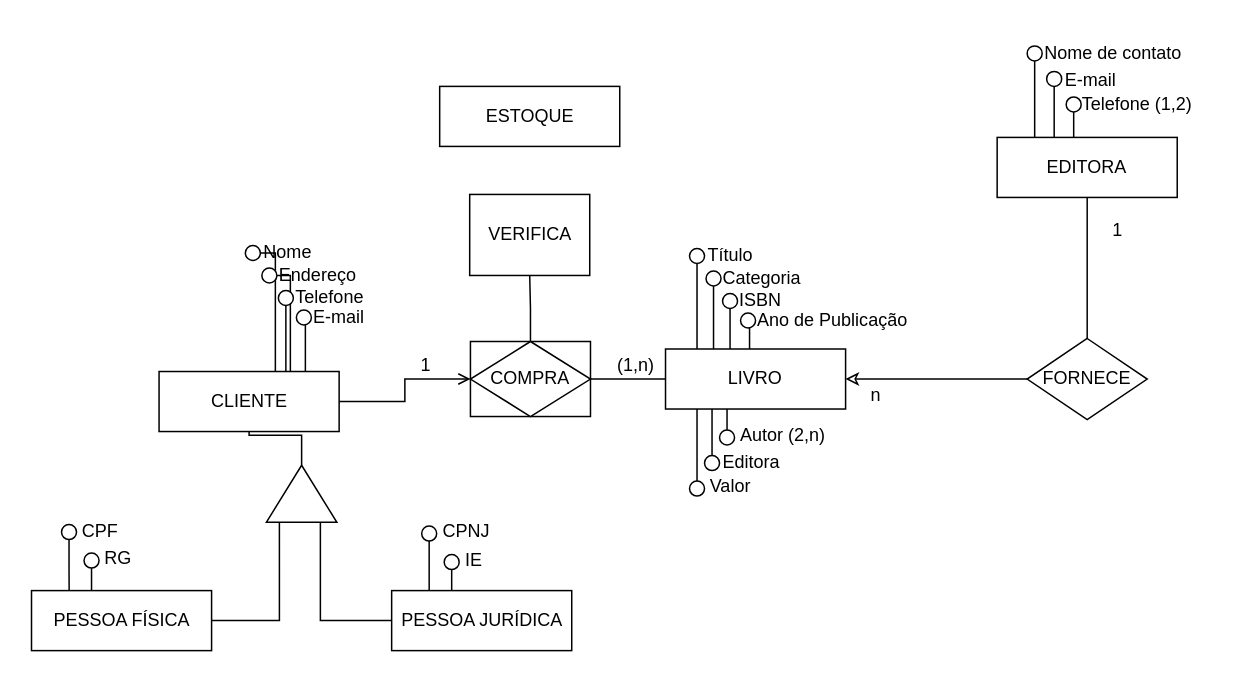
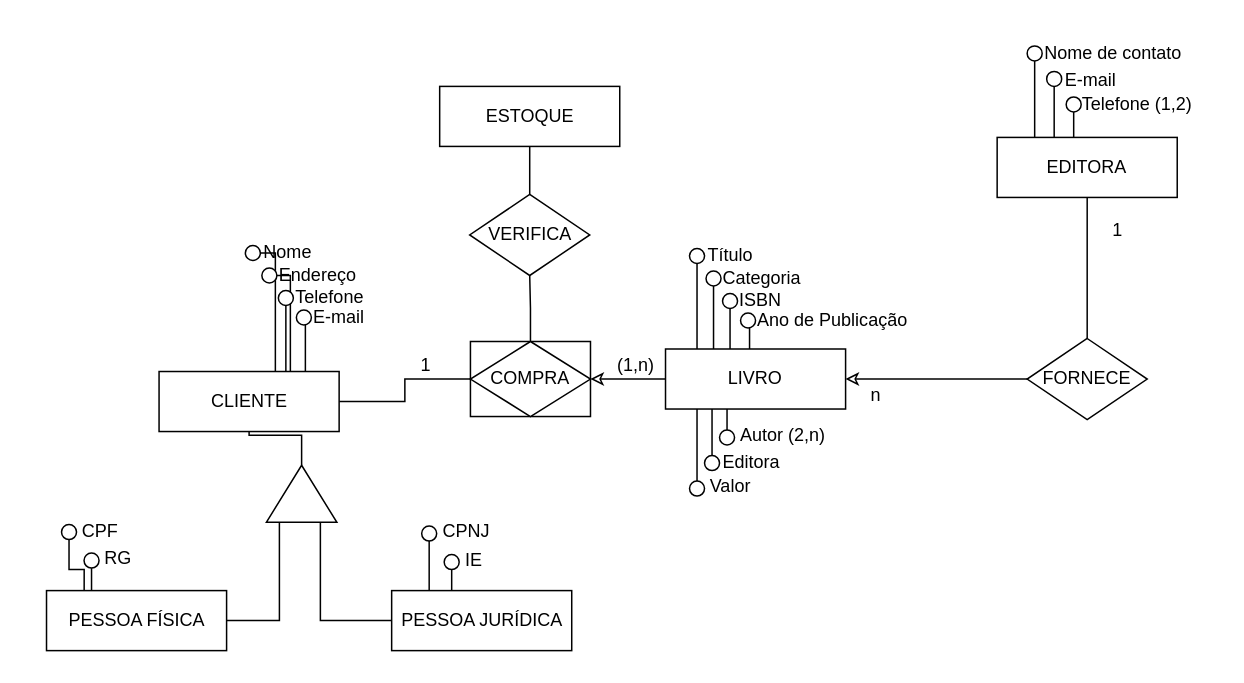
none -> (530, 170)
(530, 235) -> (530, 235)
(463, 379) -> (464, 379)
(597, 379) -> (602, 379)
(122, 620) -> (137, 620)
